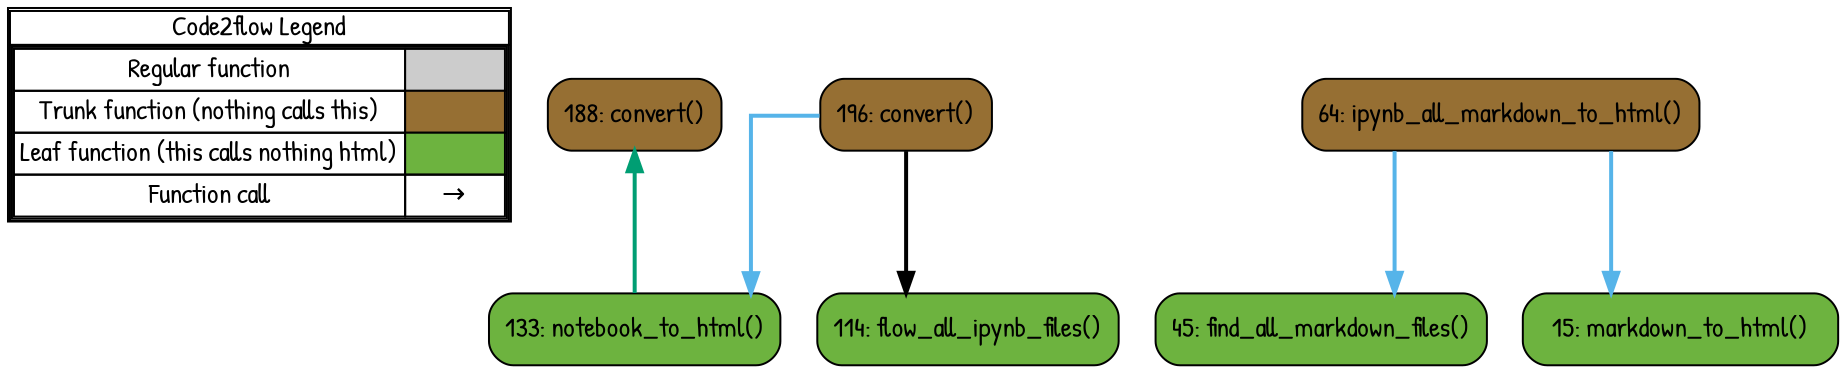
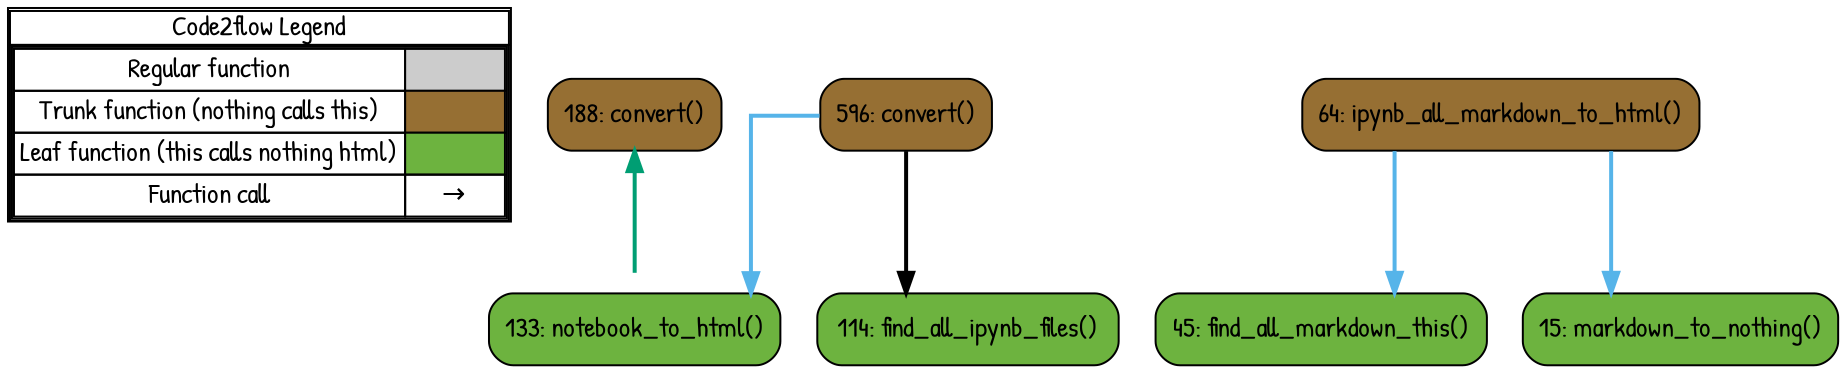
(906, 115) -> (906, 115)
(635, 232) -> (635, 222)
(968, 329) -> (968, 329)
(1321, 329) -> (1321, 329)
(1680, 329) -> (1680, 329)
